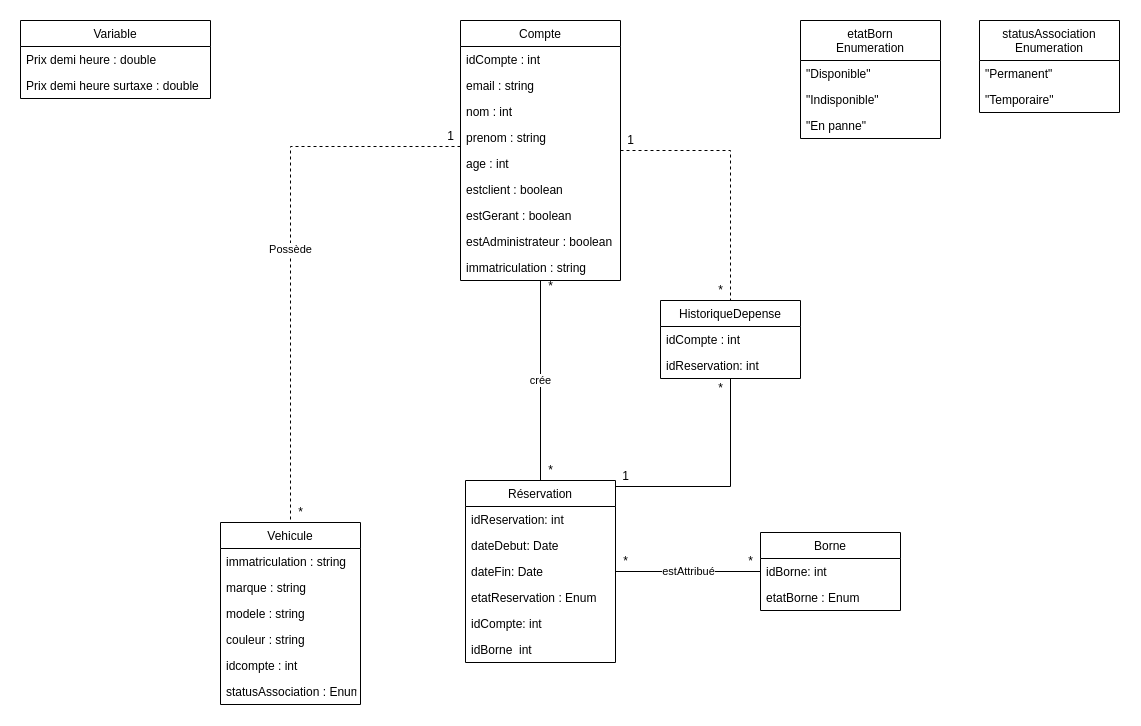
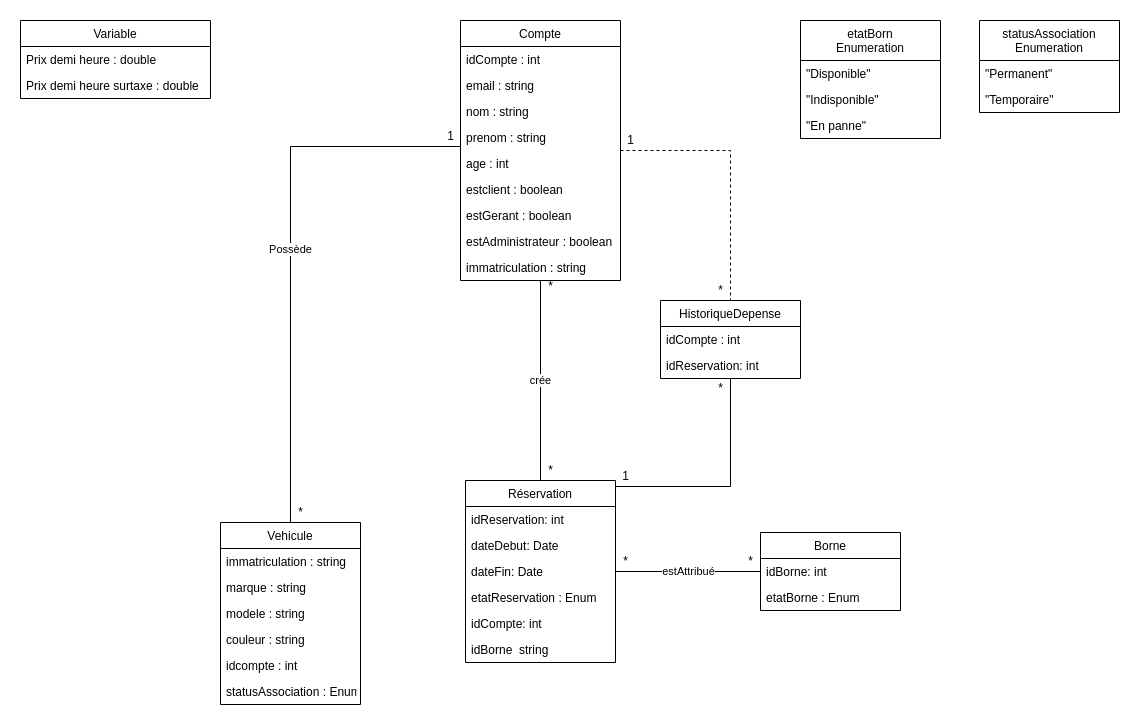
(492, 112) -> (502, 112)
(291, 387) -> (291, 387)
(507, 650) -> (517, 650)
